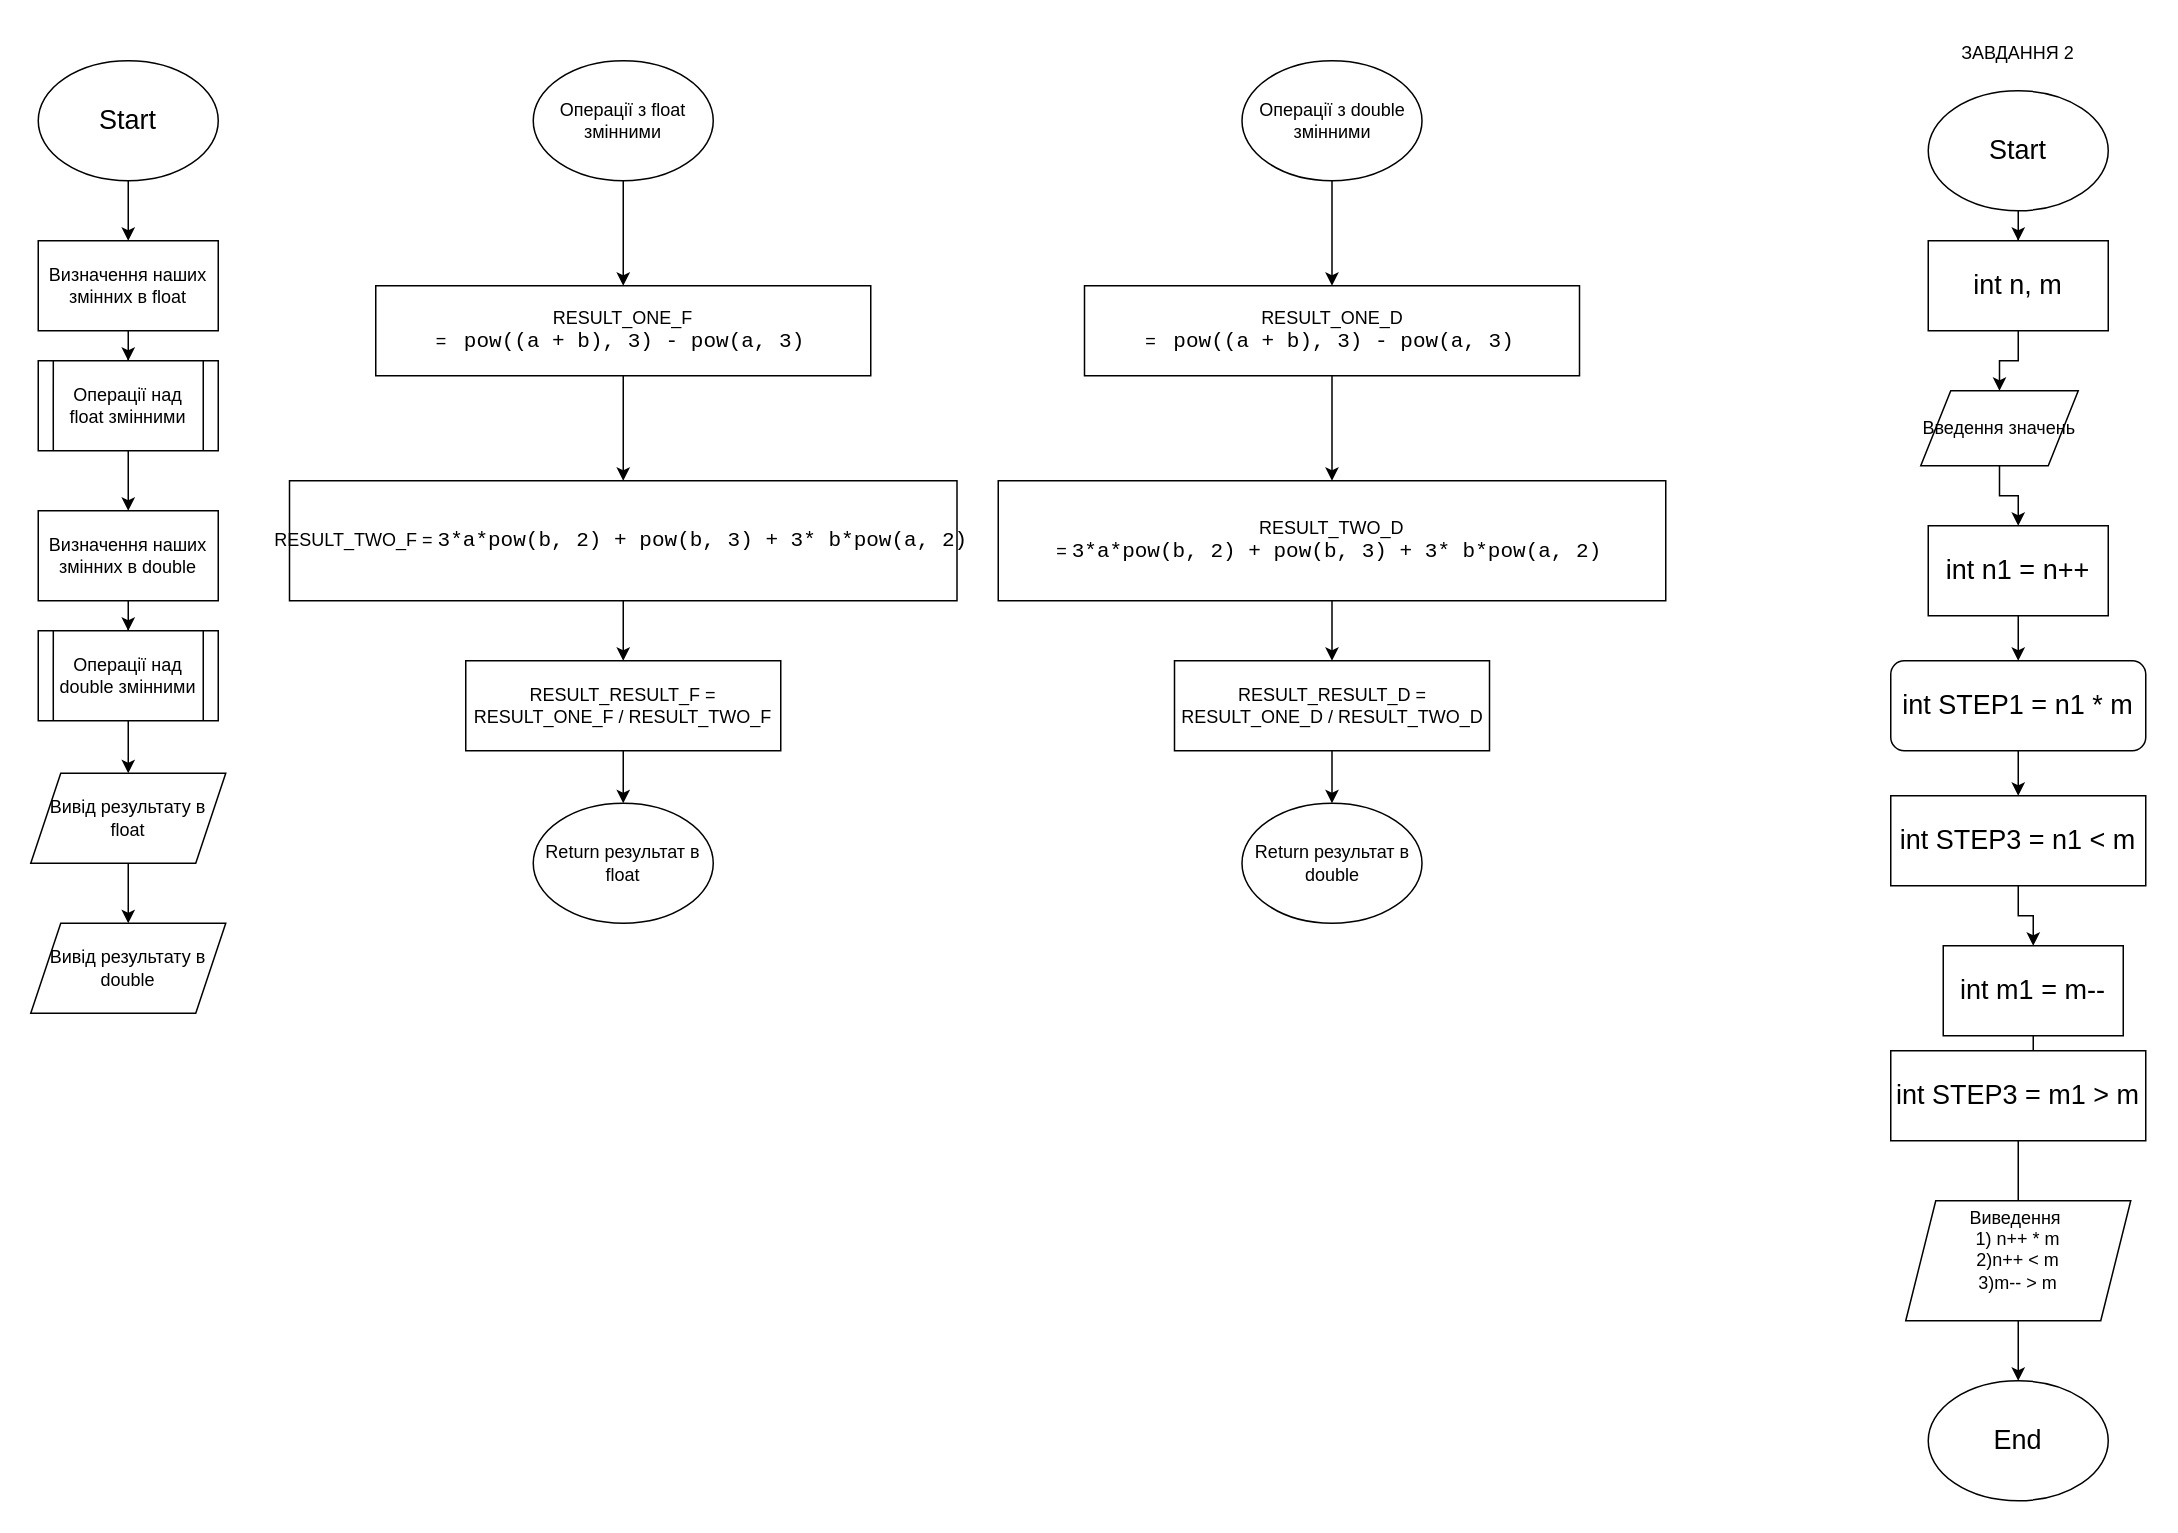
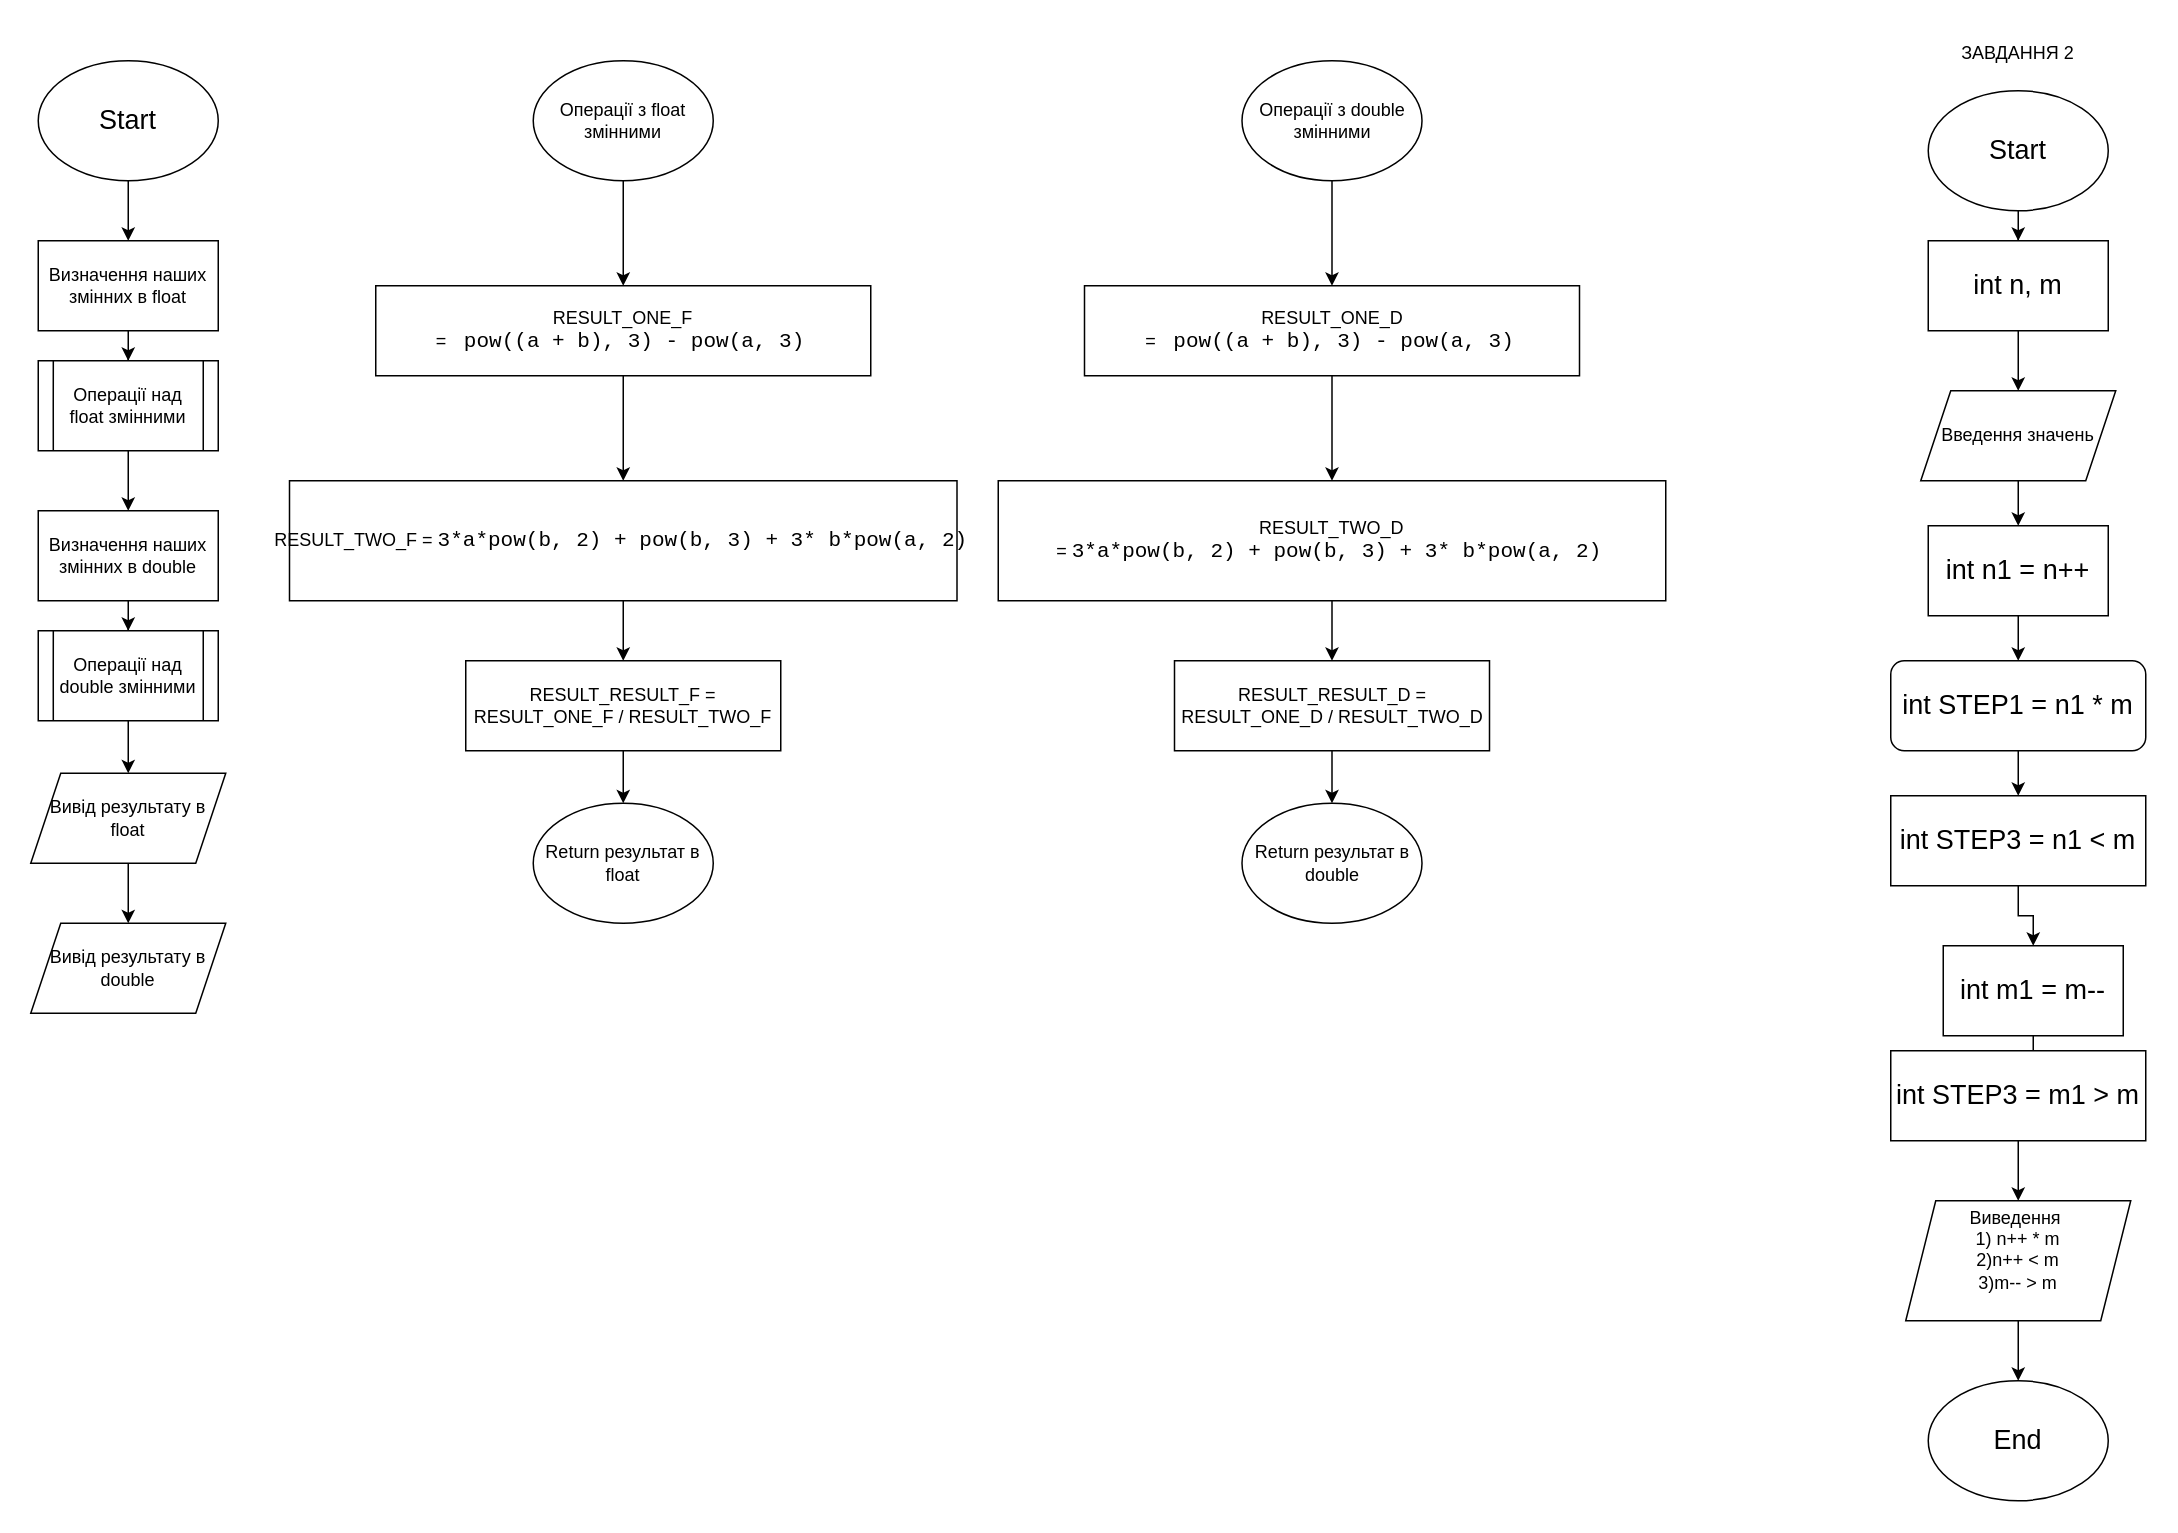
(2000, 428) -> (2018, 436)
(2018, 1193) -> (2018, 1189)
